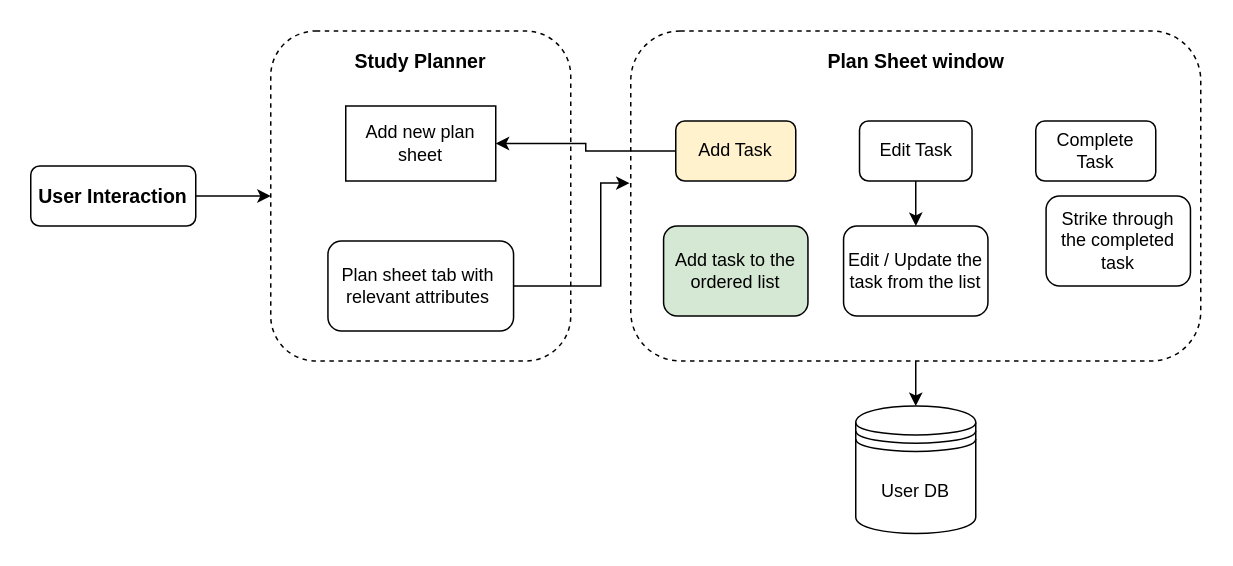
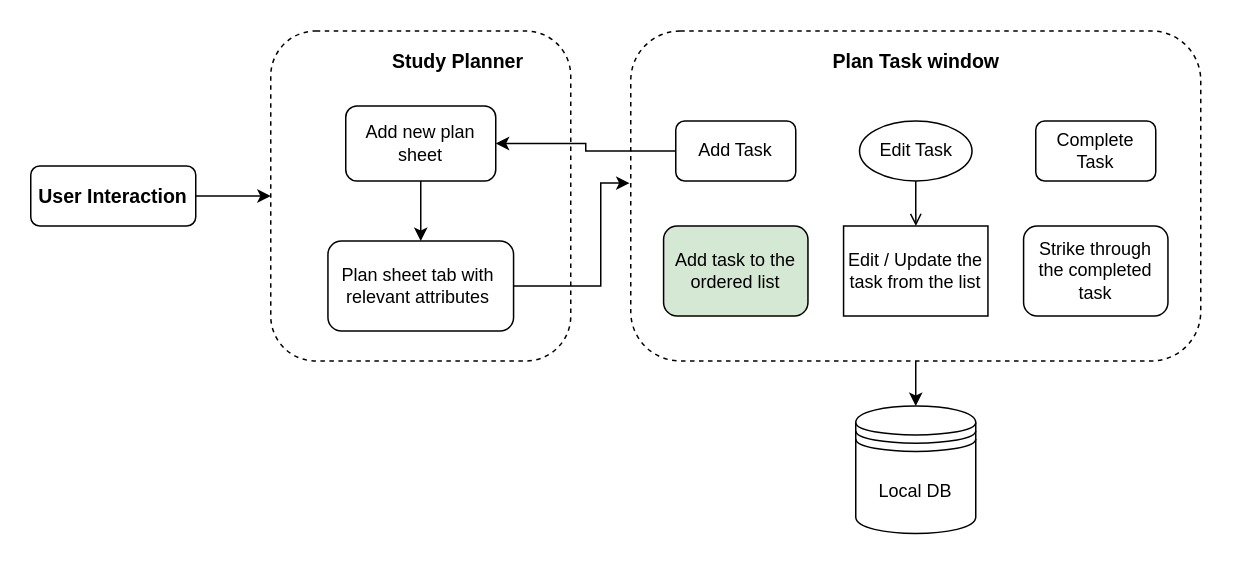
(421, 61) -> (458, 61)
(917, 61) -> (917, 61)
(421, 143) -> (421, 143)
(736, 151) -> (736, 151)
(916, 151) -> (916, 151)
none -> (421, 206)
(916, 214) -> (916, 216)
(1118, 241) -> (1096, 271)
(916, 271) -> (916, 271)
(916, 491) -> (916, 491)
